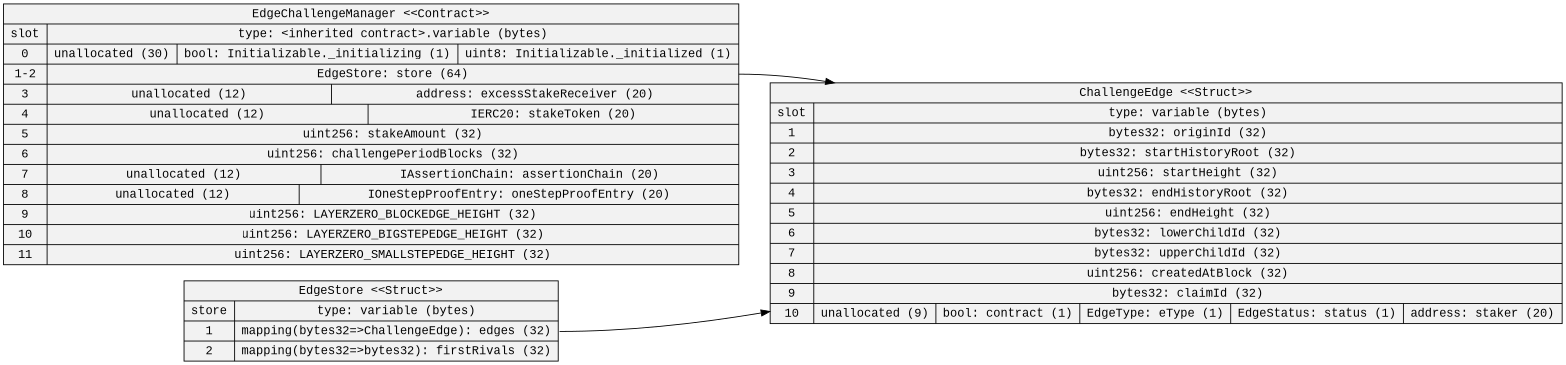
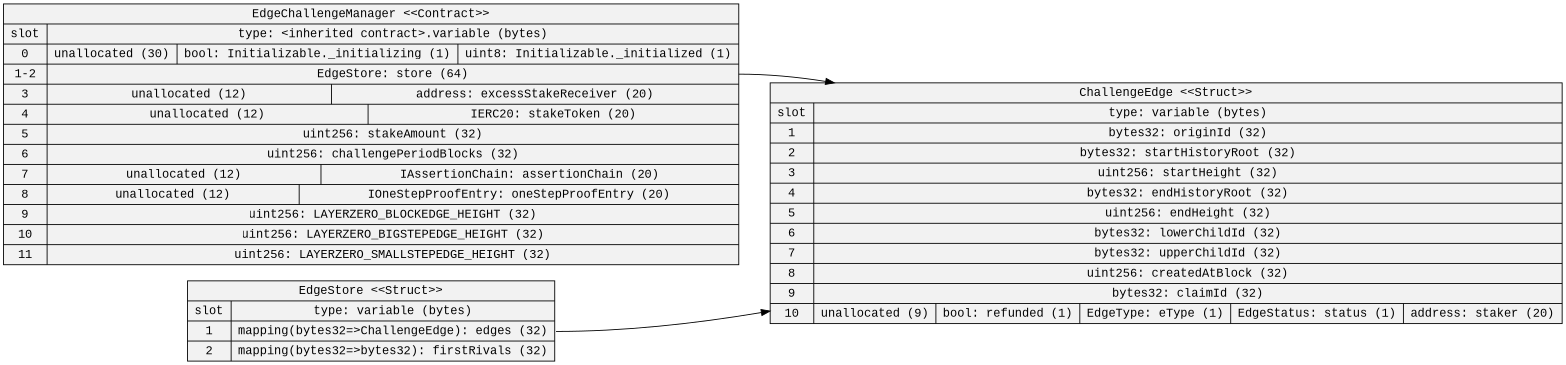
(209, 311) -> (209, 311)
(1008, 313) -> (1008, 313)
